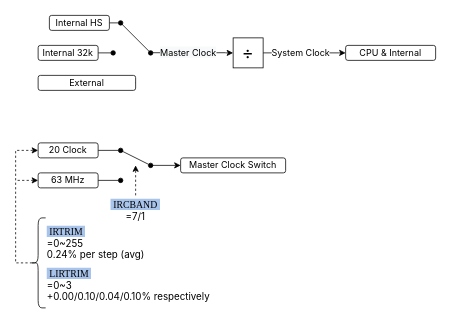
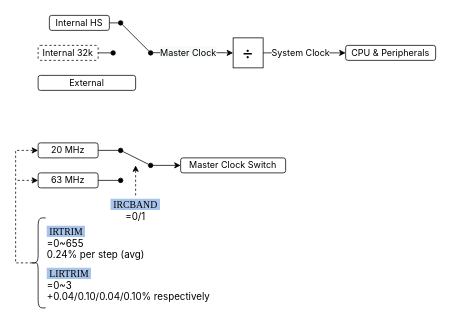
(68, 53) -> (68, 53)
(390, 53) -> (390, 53)
(68, 150) -> (68, 150)
(135, 210) -> (135, 210)
(96, 243) -> (96, 243)
(131, 285) -> (131, 285)
